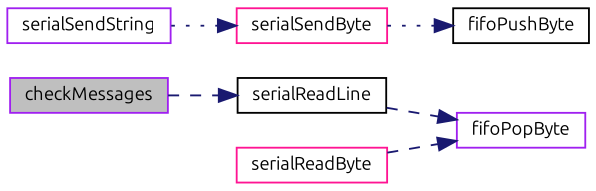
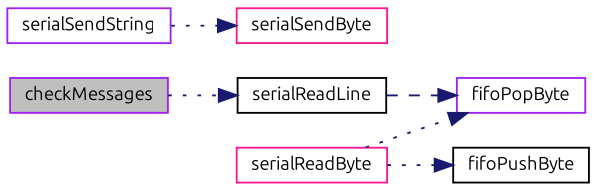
(411, 26) -> (411, 165)
(193, 95) -> (193, 95)
(413, 148) -> (408, 133)
